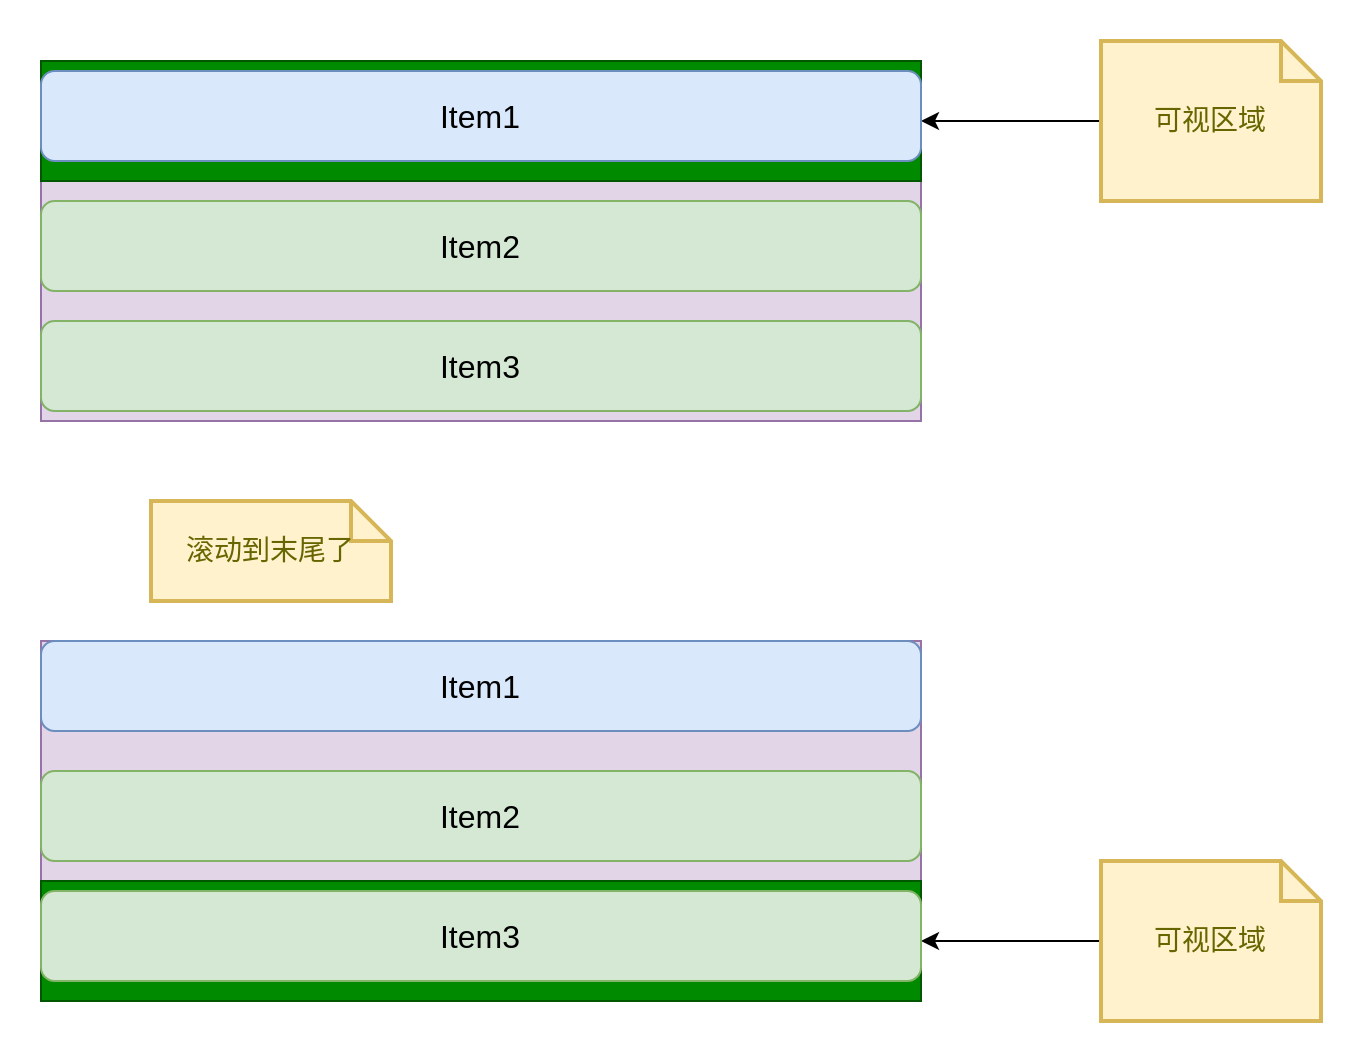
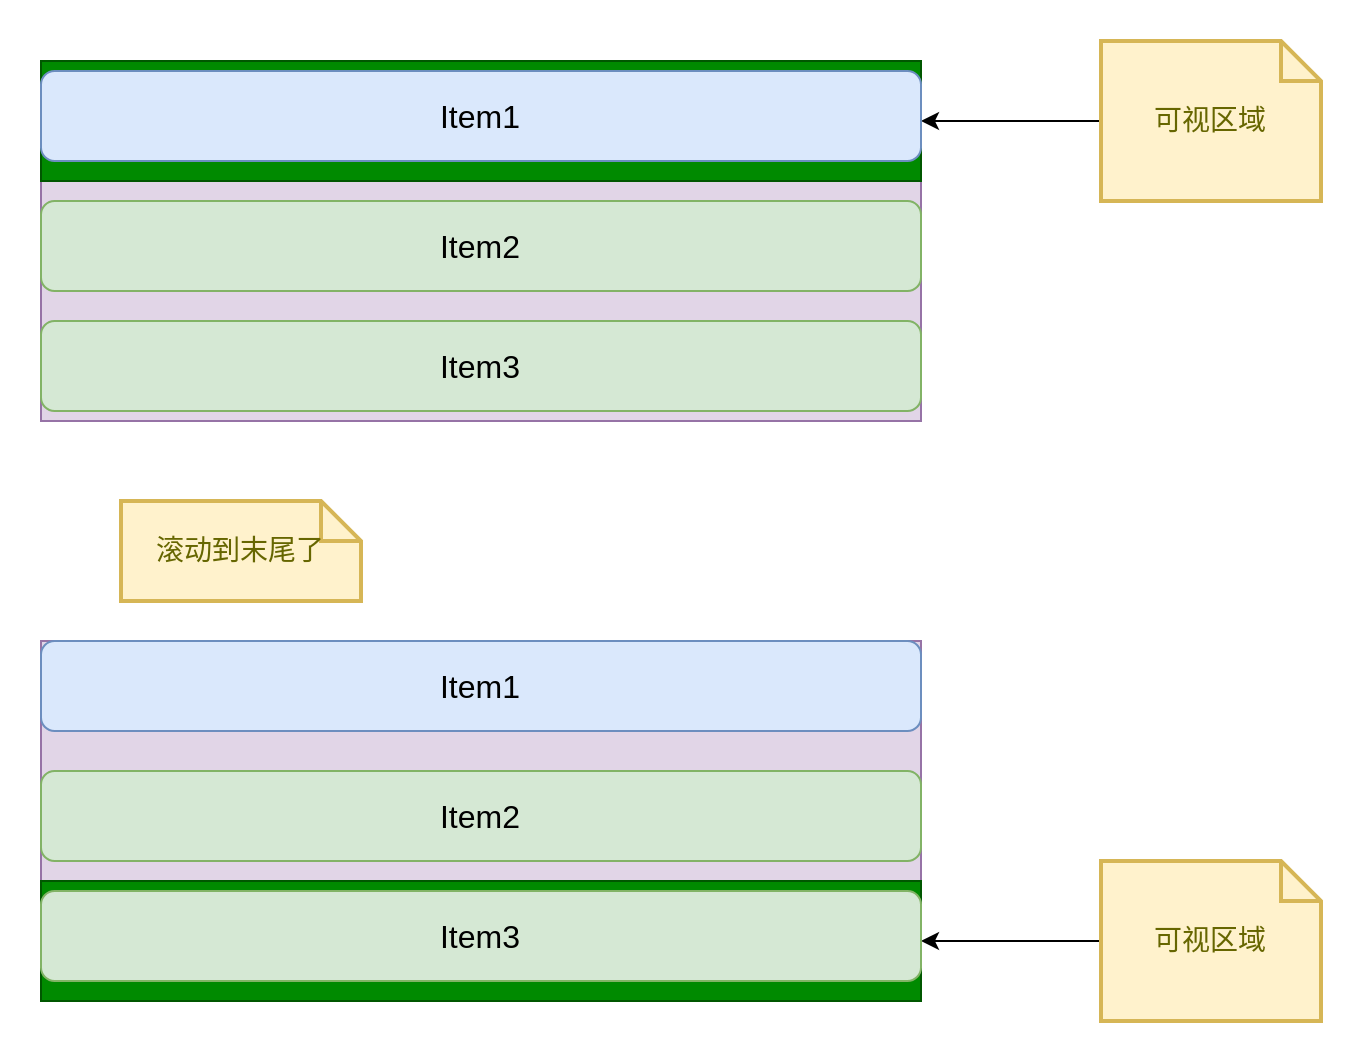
(271, 551) -> (241, 551)
